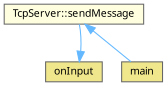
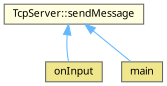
(81, 38) -> (67, 48)
